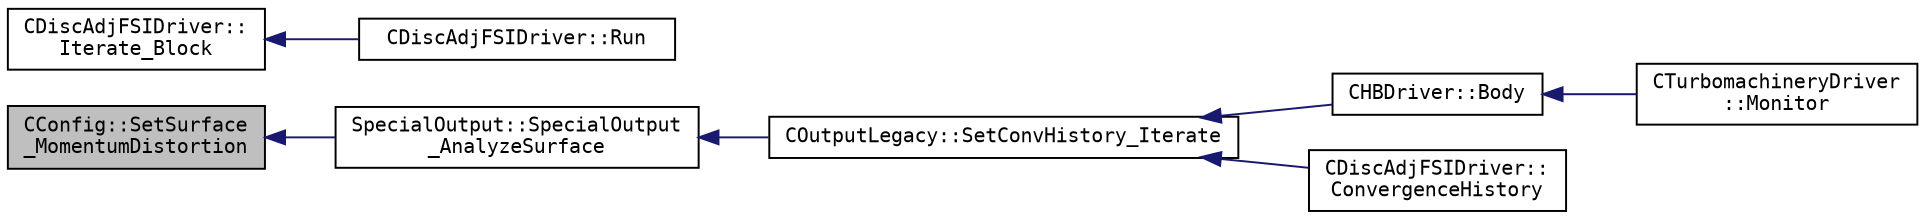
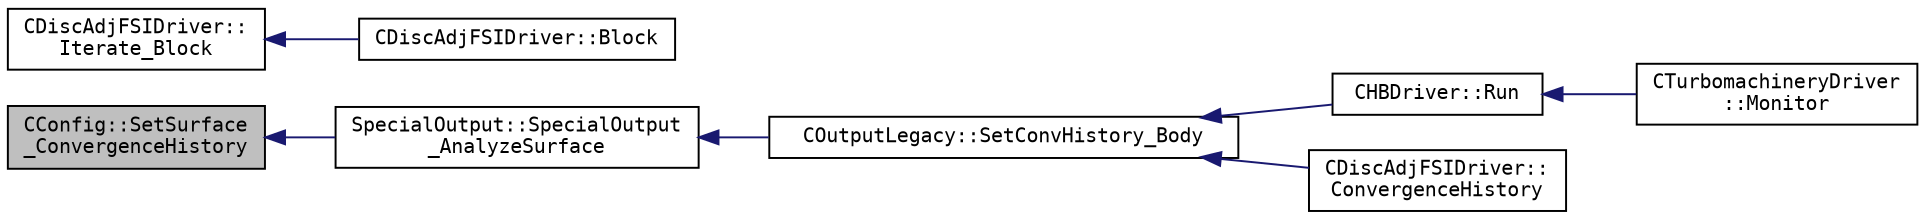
(517, 39) -> (517, 39)
(1438, 94) -> (1438, 94)
(136, 137) -> (136, 137)
(1004, 137) -> (1004, 137)
